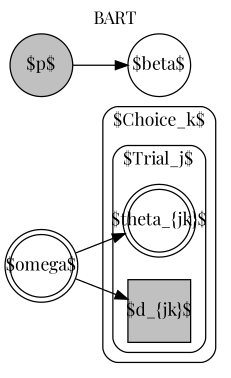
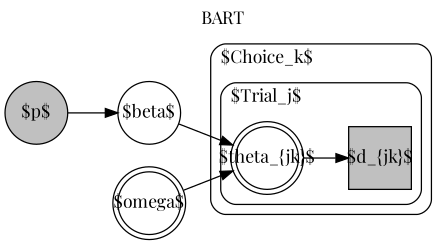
none -> (200, 132)
(95, 286) -> (320, 158)
